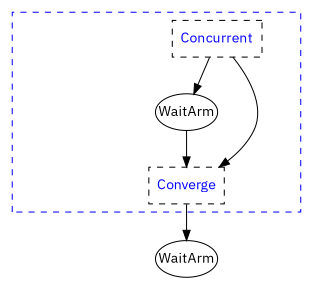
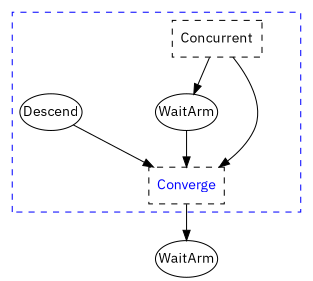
(217, 39) -> (217, 39)
none -> (51, 112)
